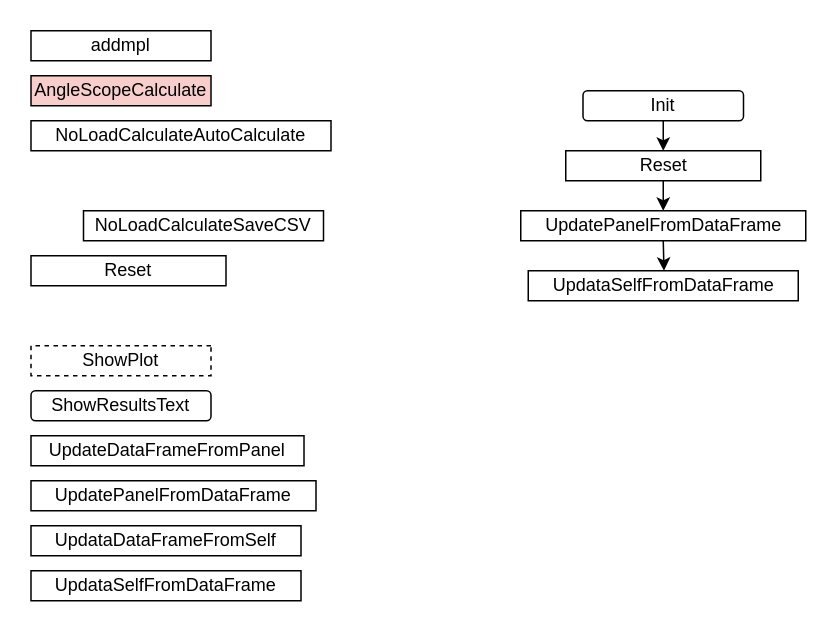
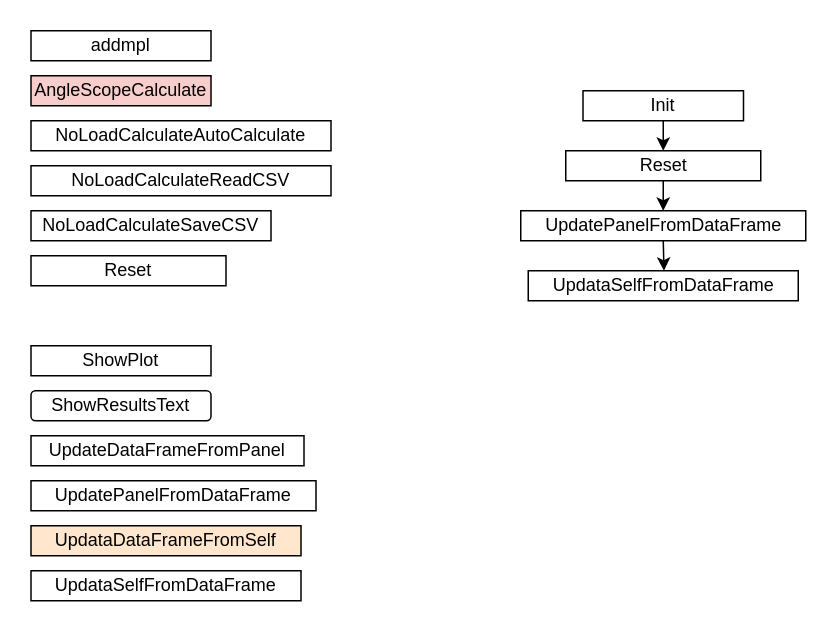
(663, 106) -> (663, 106)
none -> (181, 181)
(203, 226) -> (151, 226)
(121, 361) -> (121, 361)
(166, 541) -> (166, 541)
